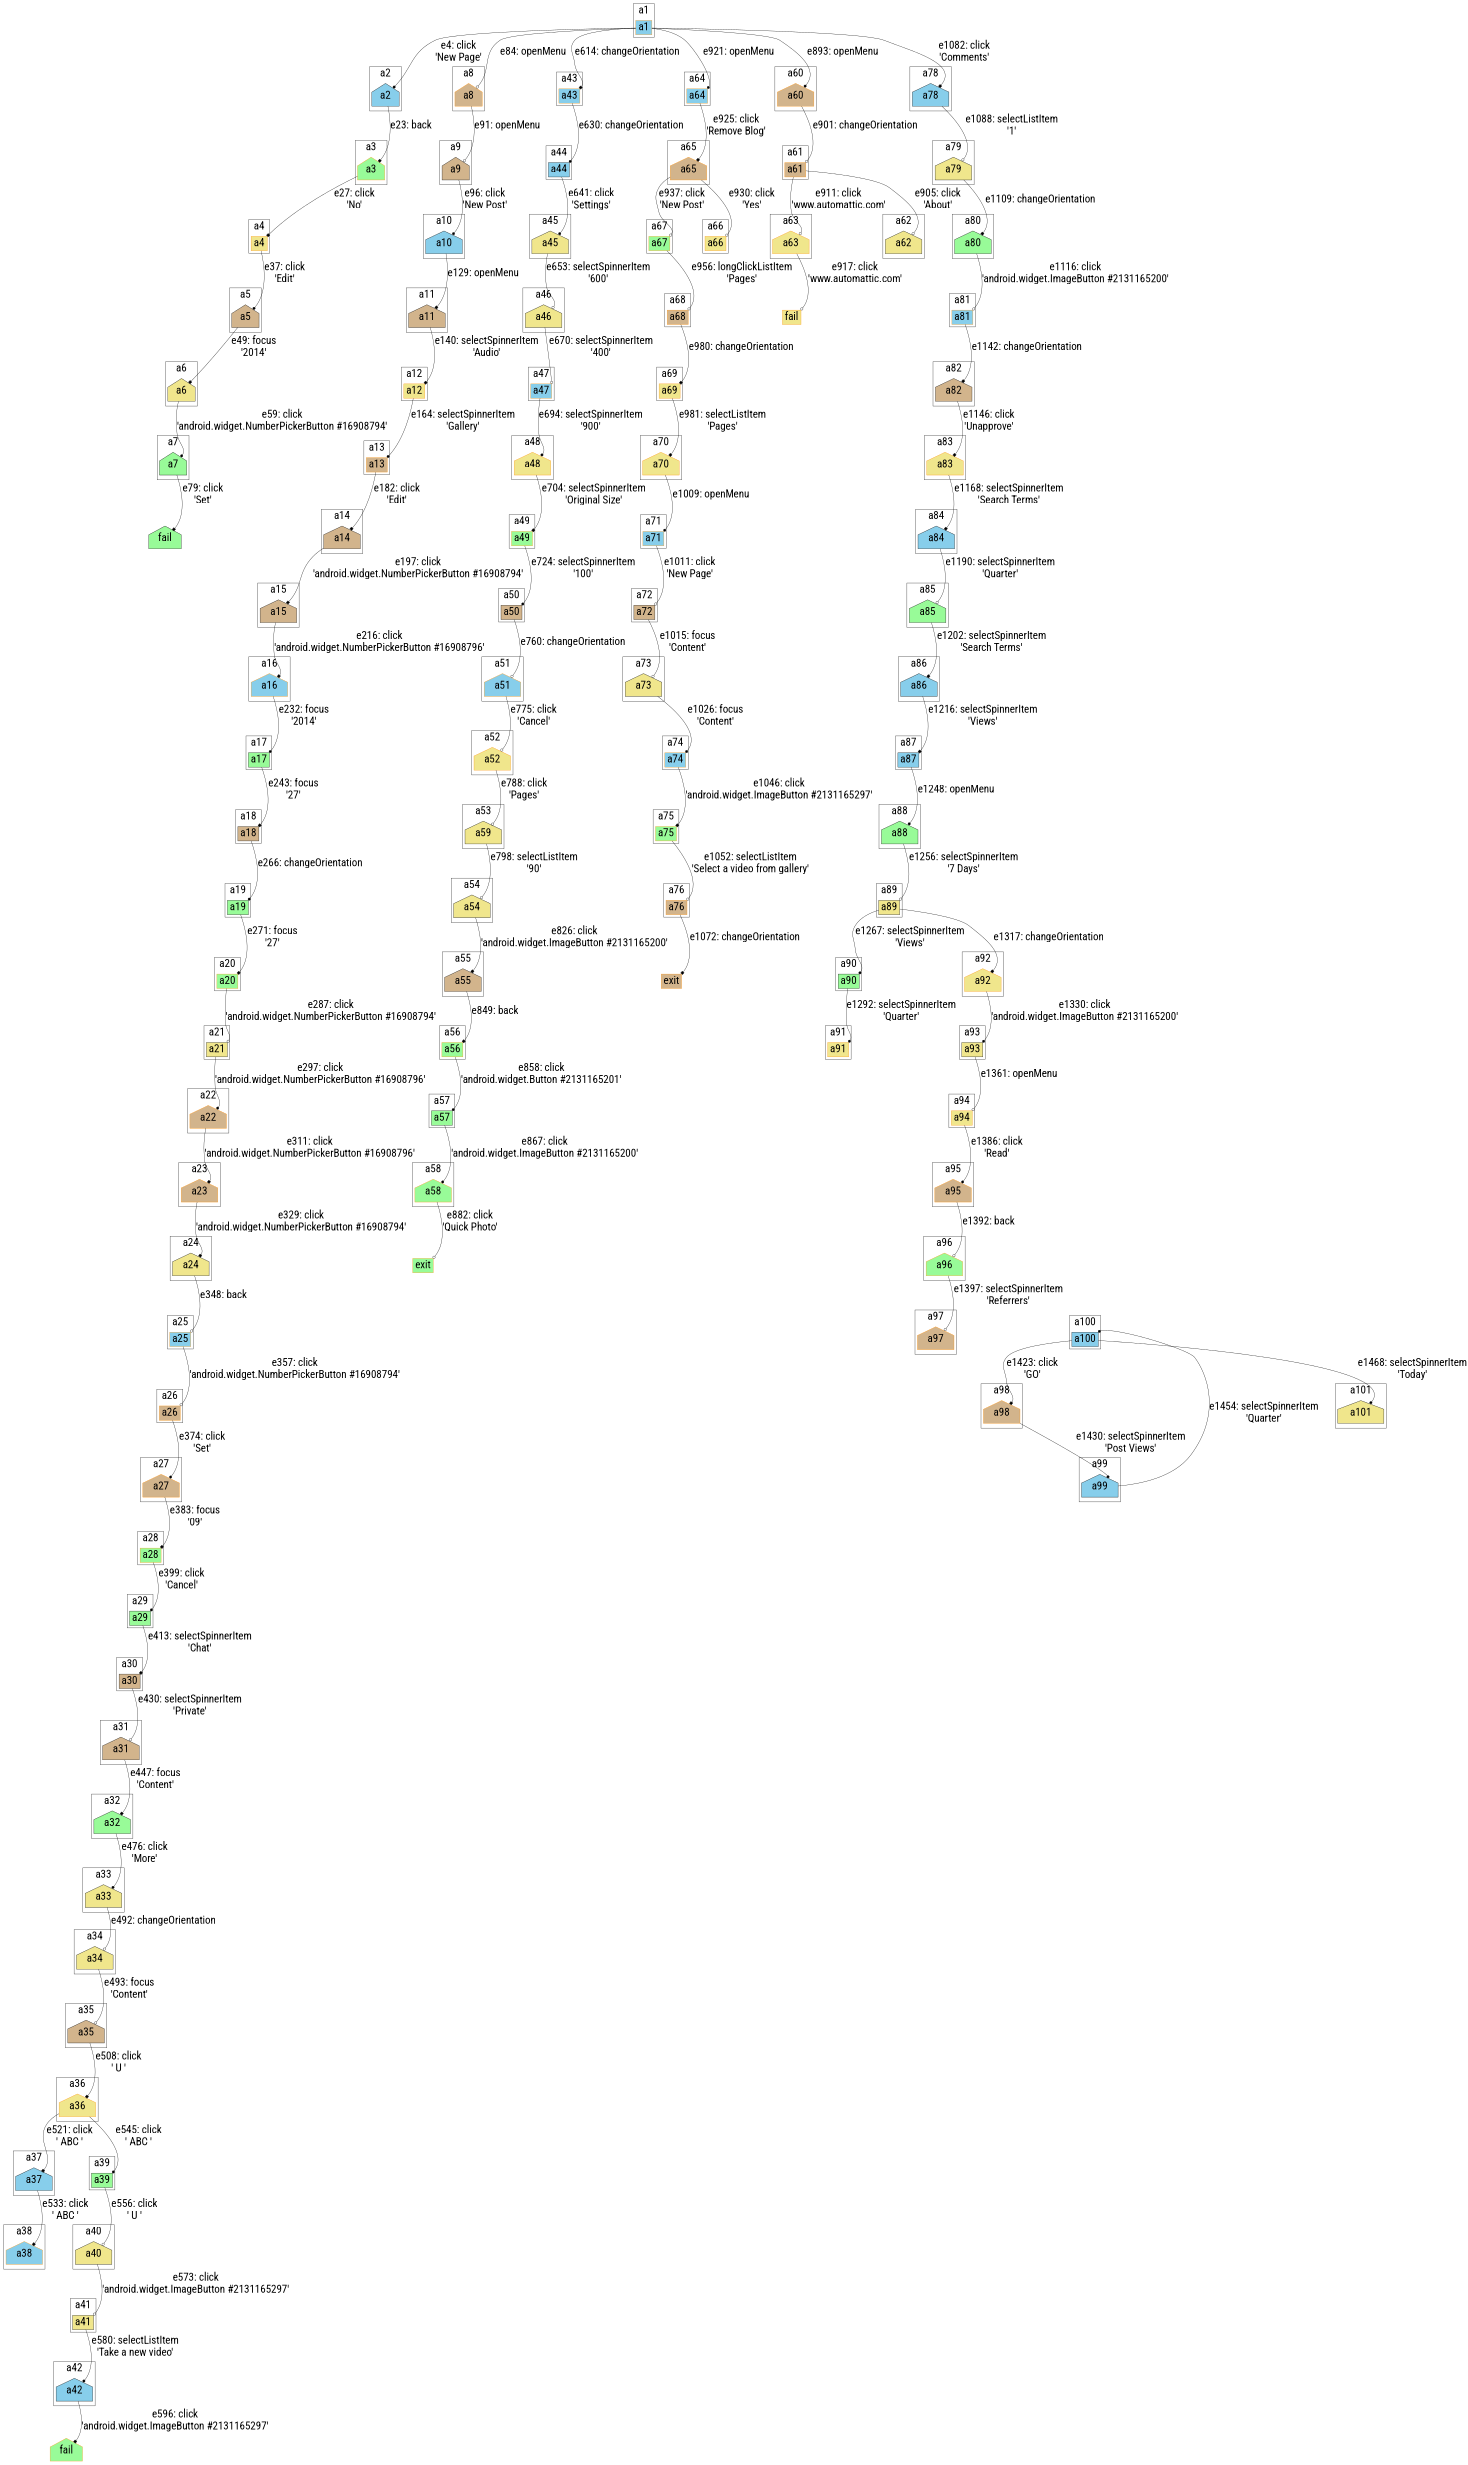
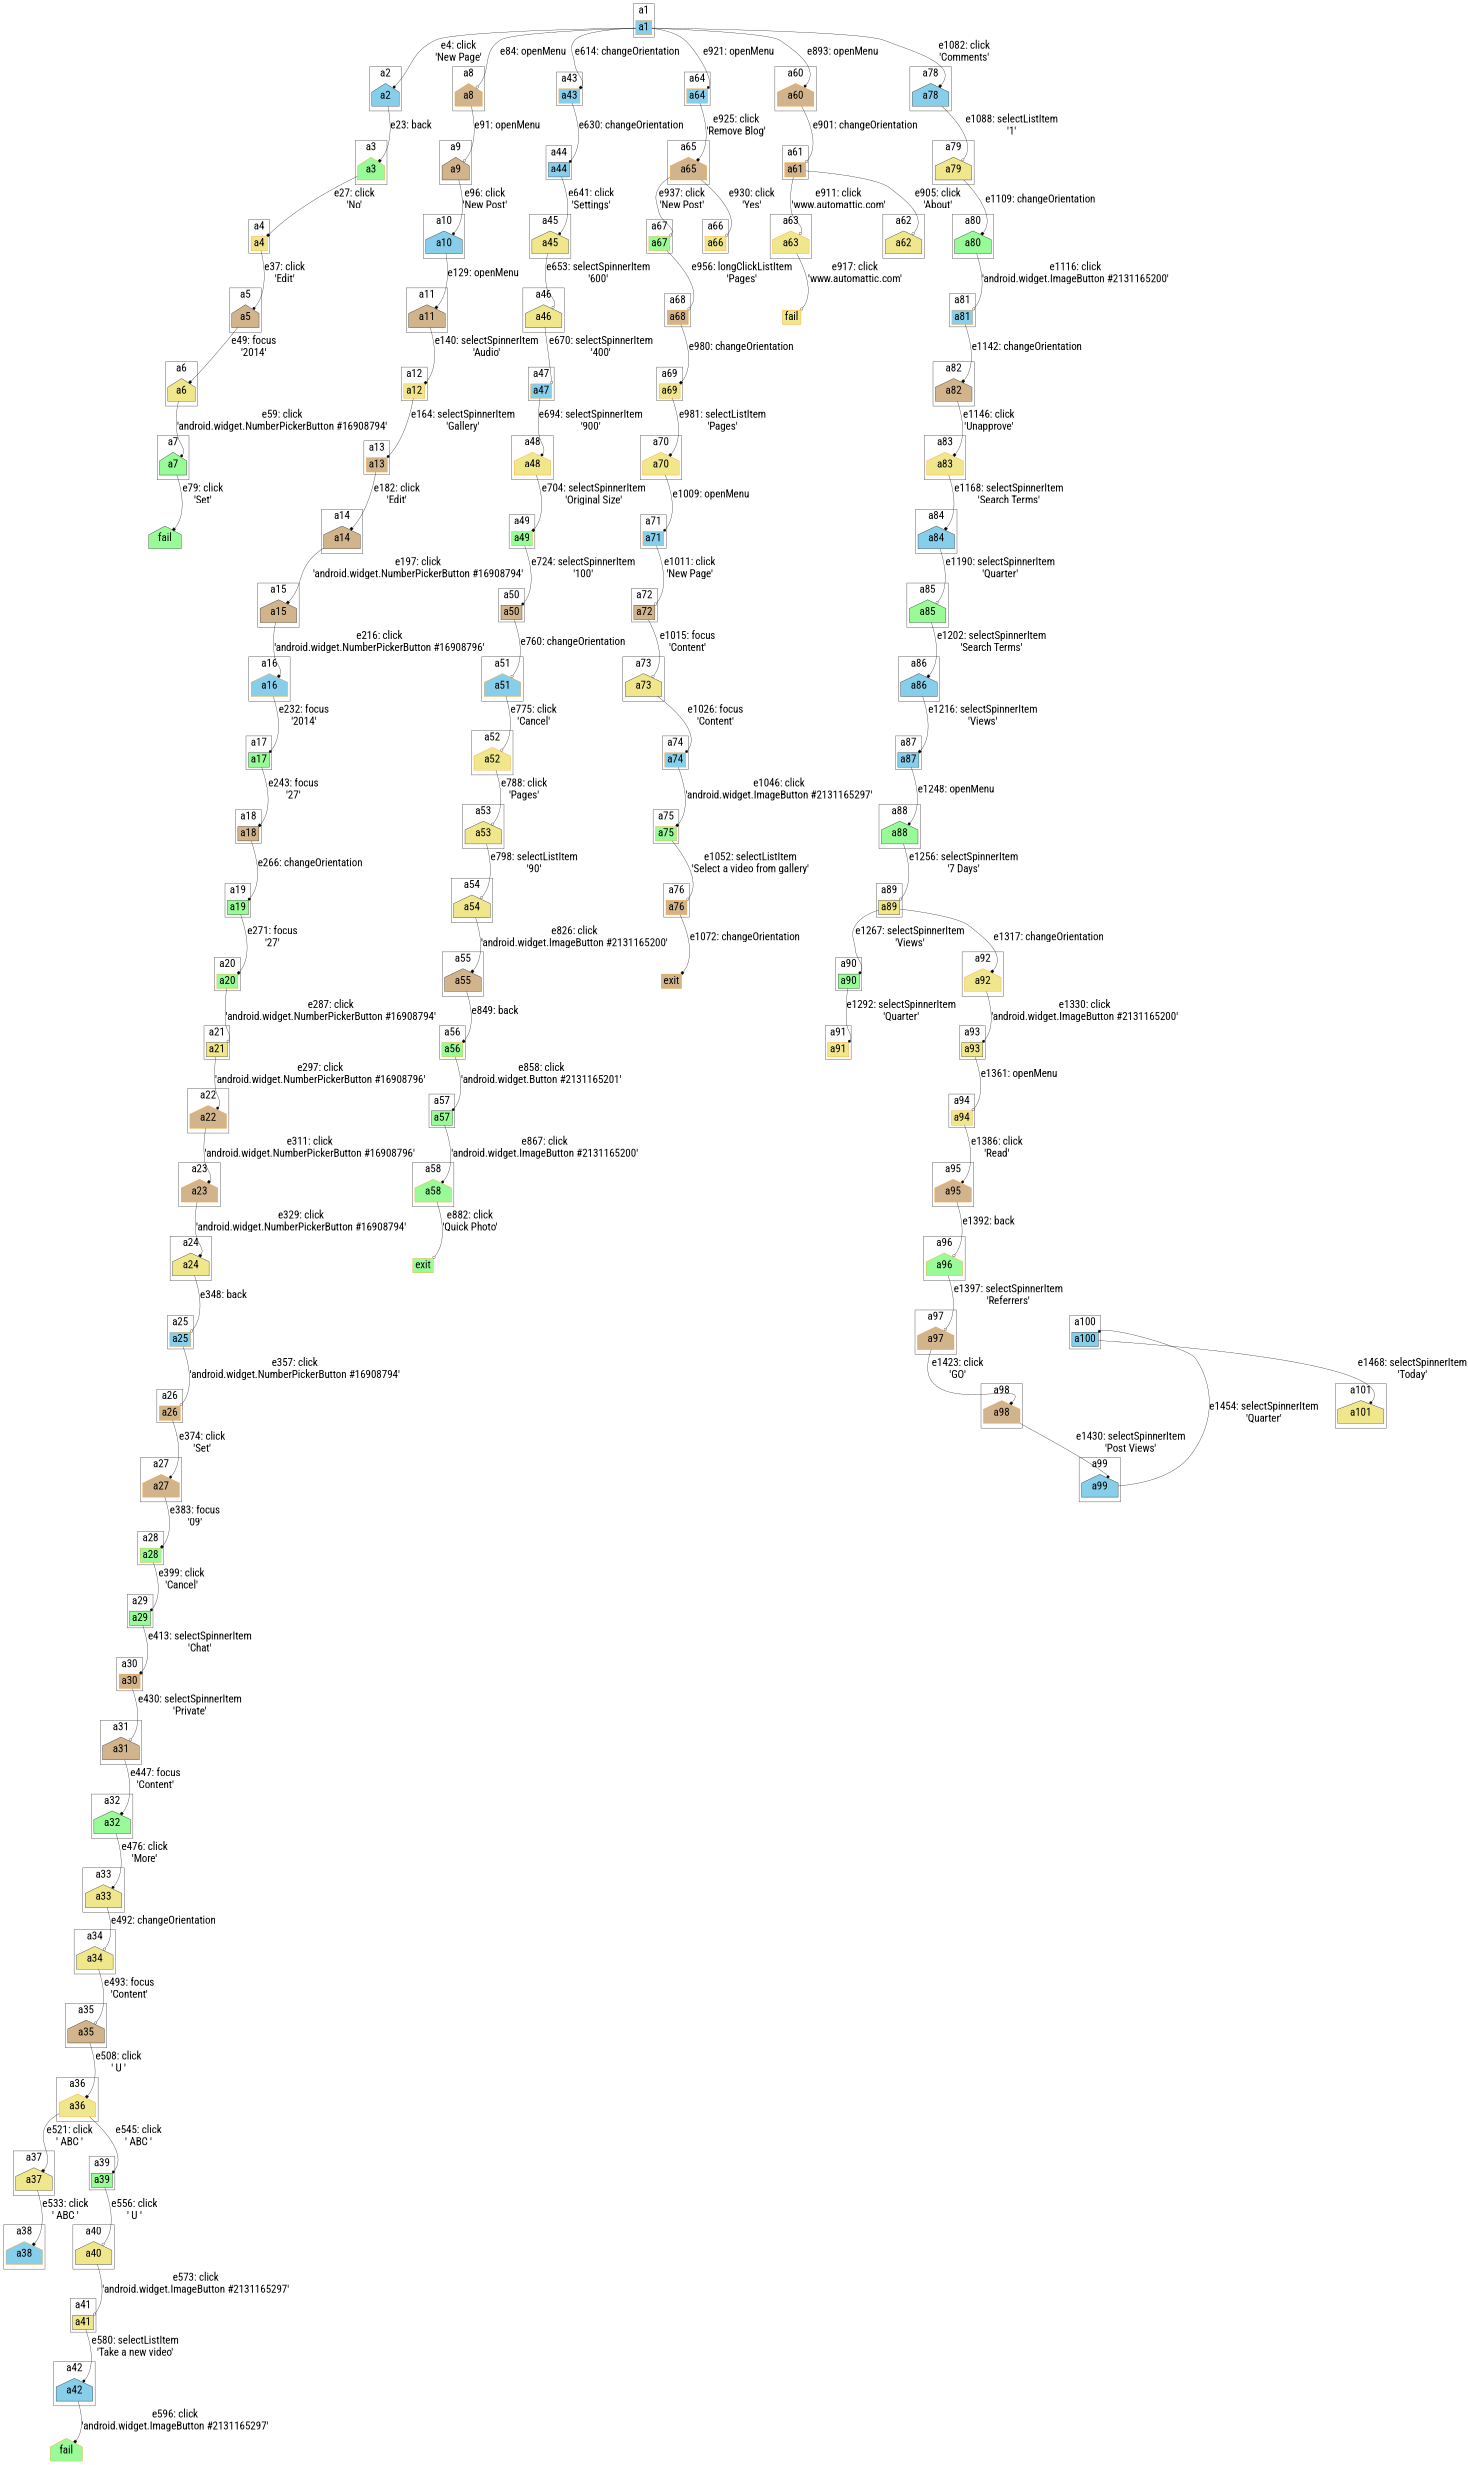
(483, 834) -> (483, 834)
(1015, 1352) -> (959, 1394)
(130, 1681) -> (130, 1681)
(34, 2180) -> (34, 2180)
